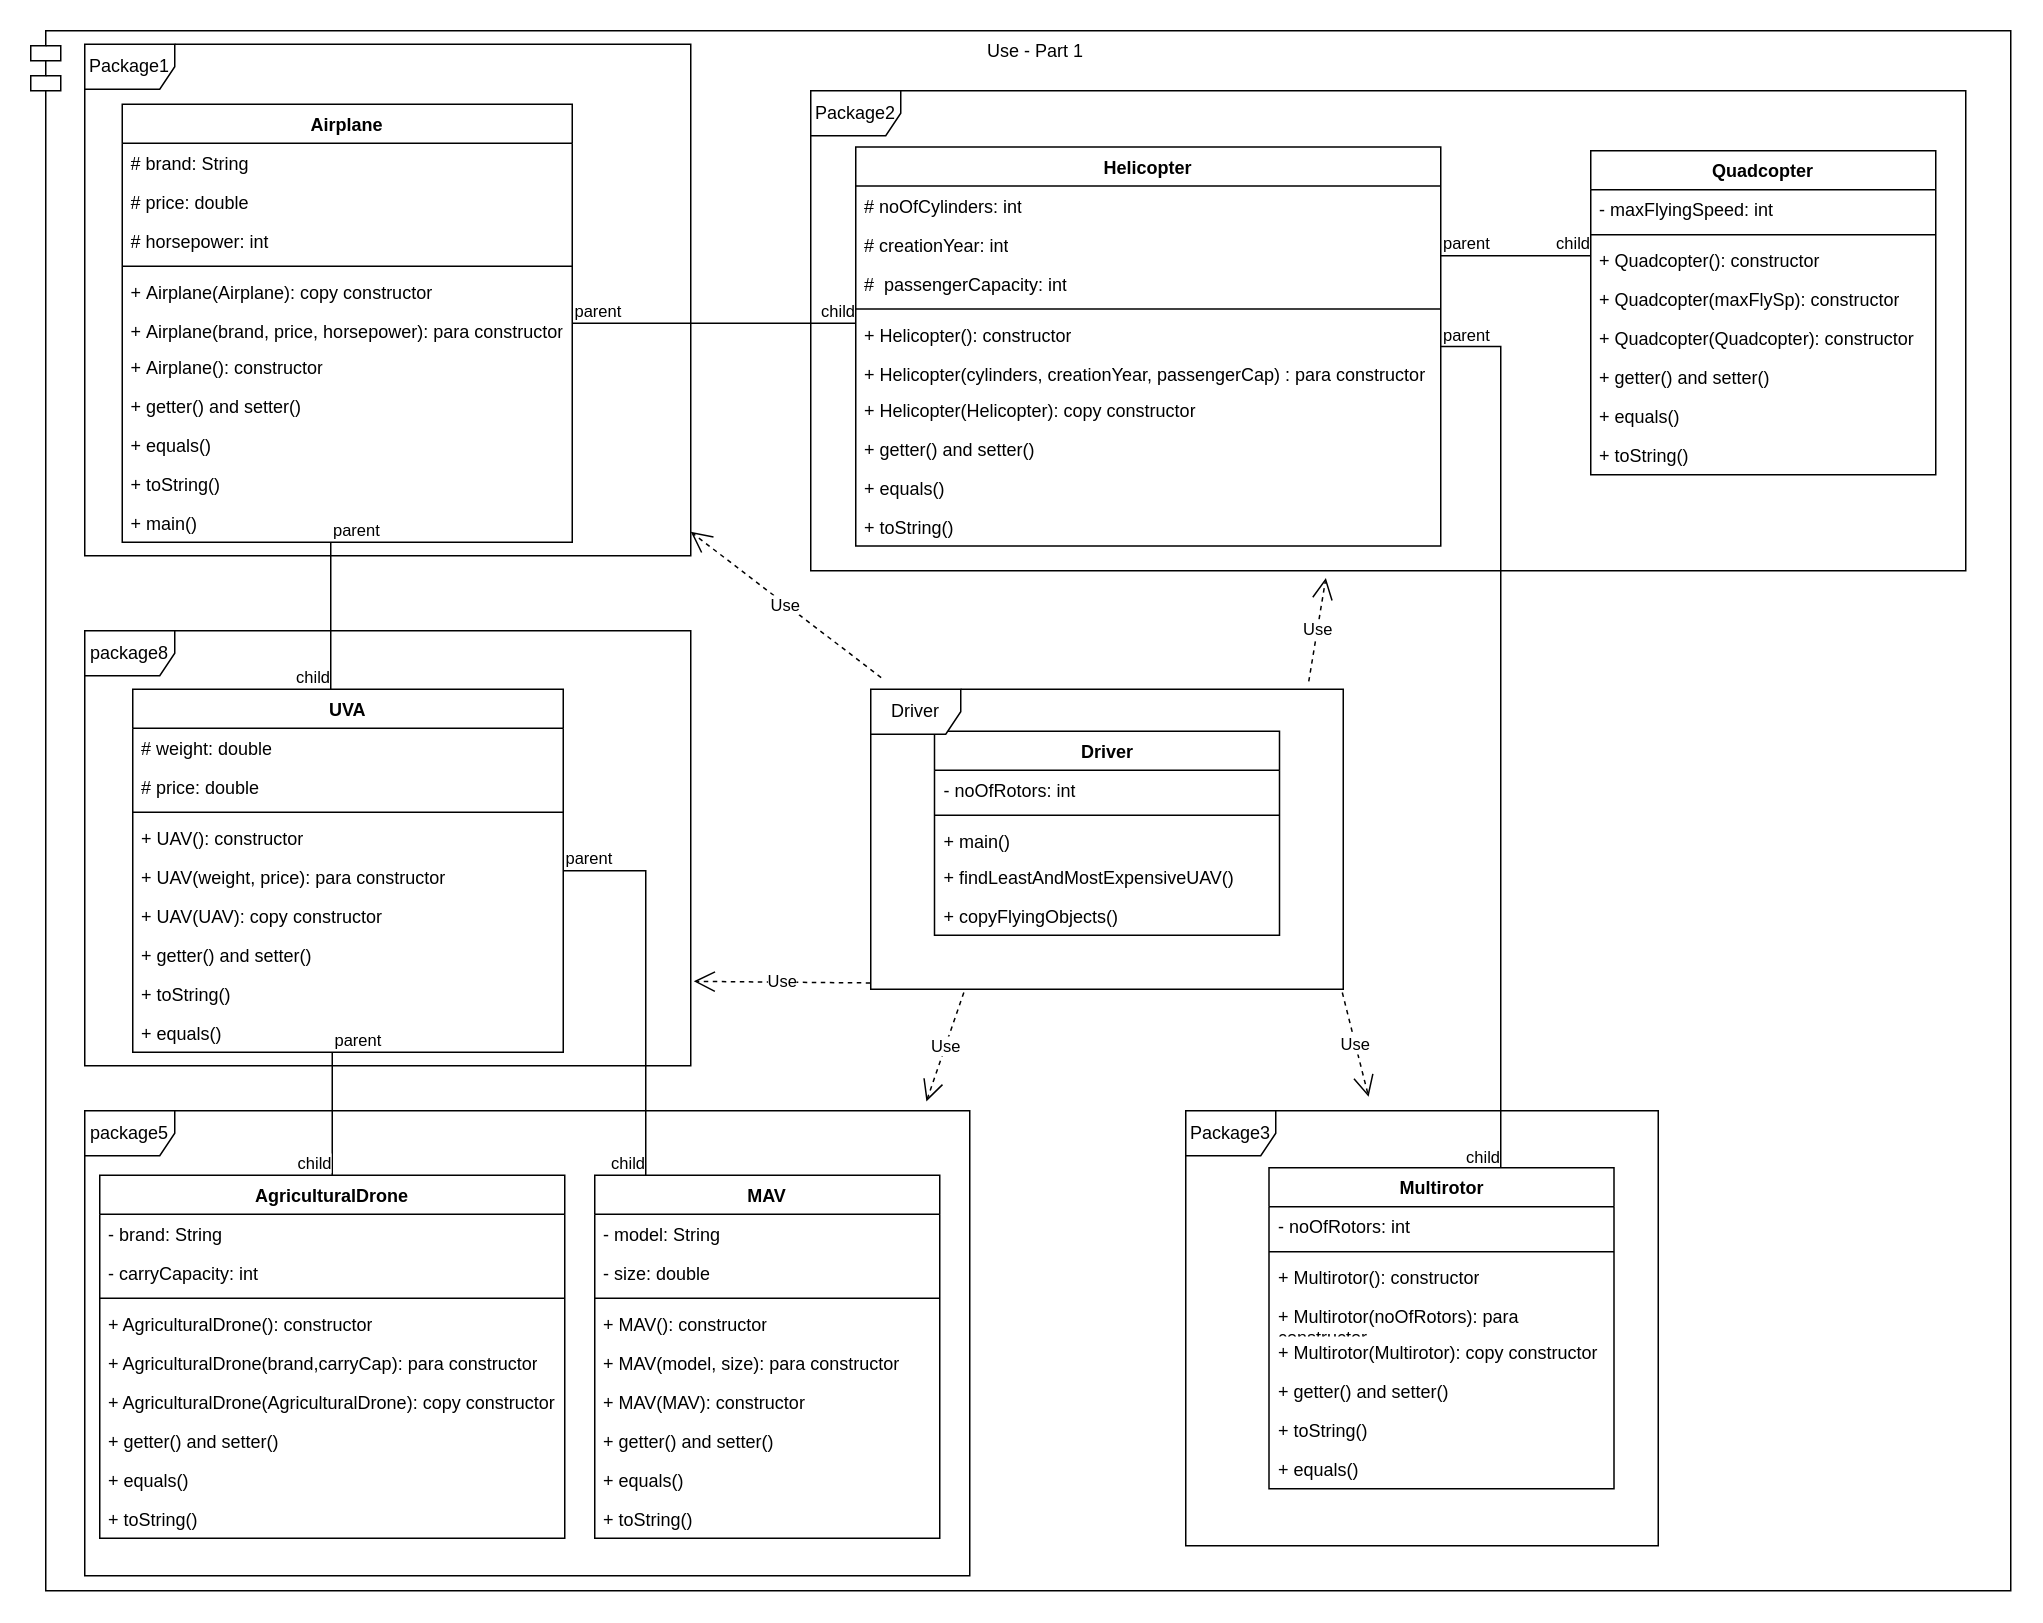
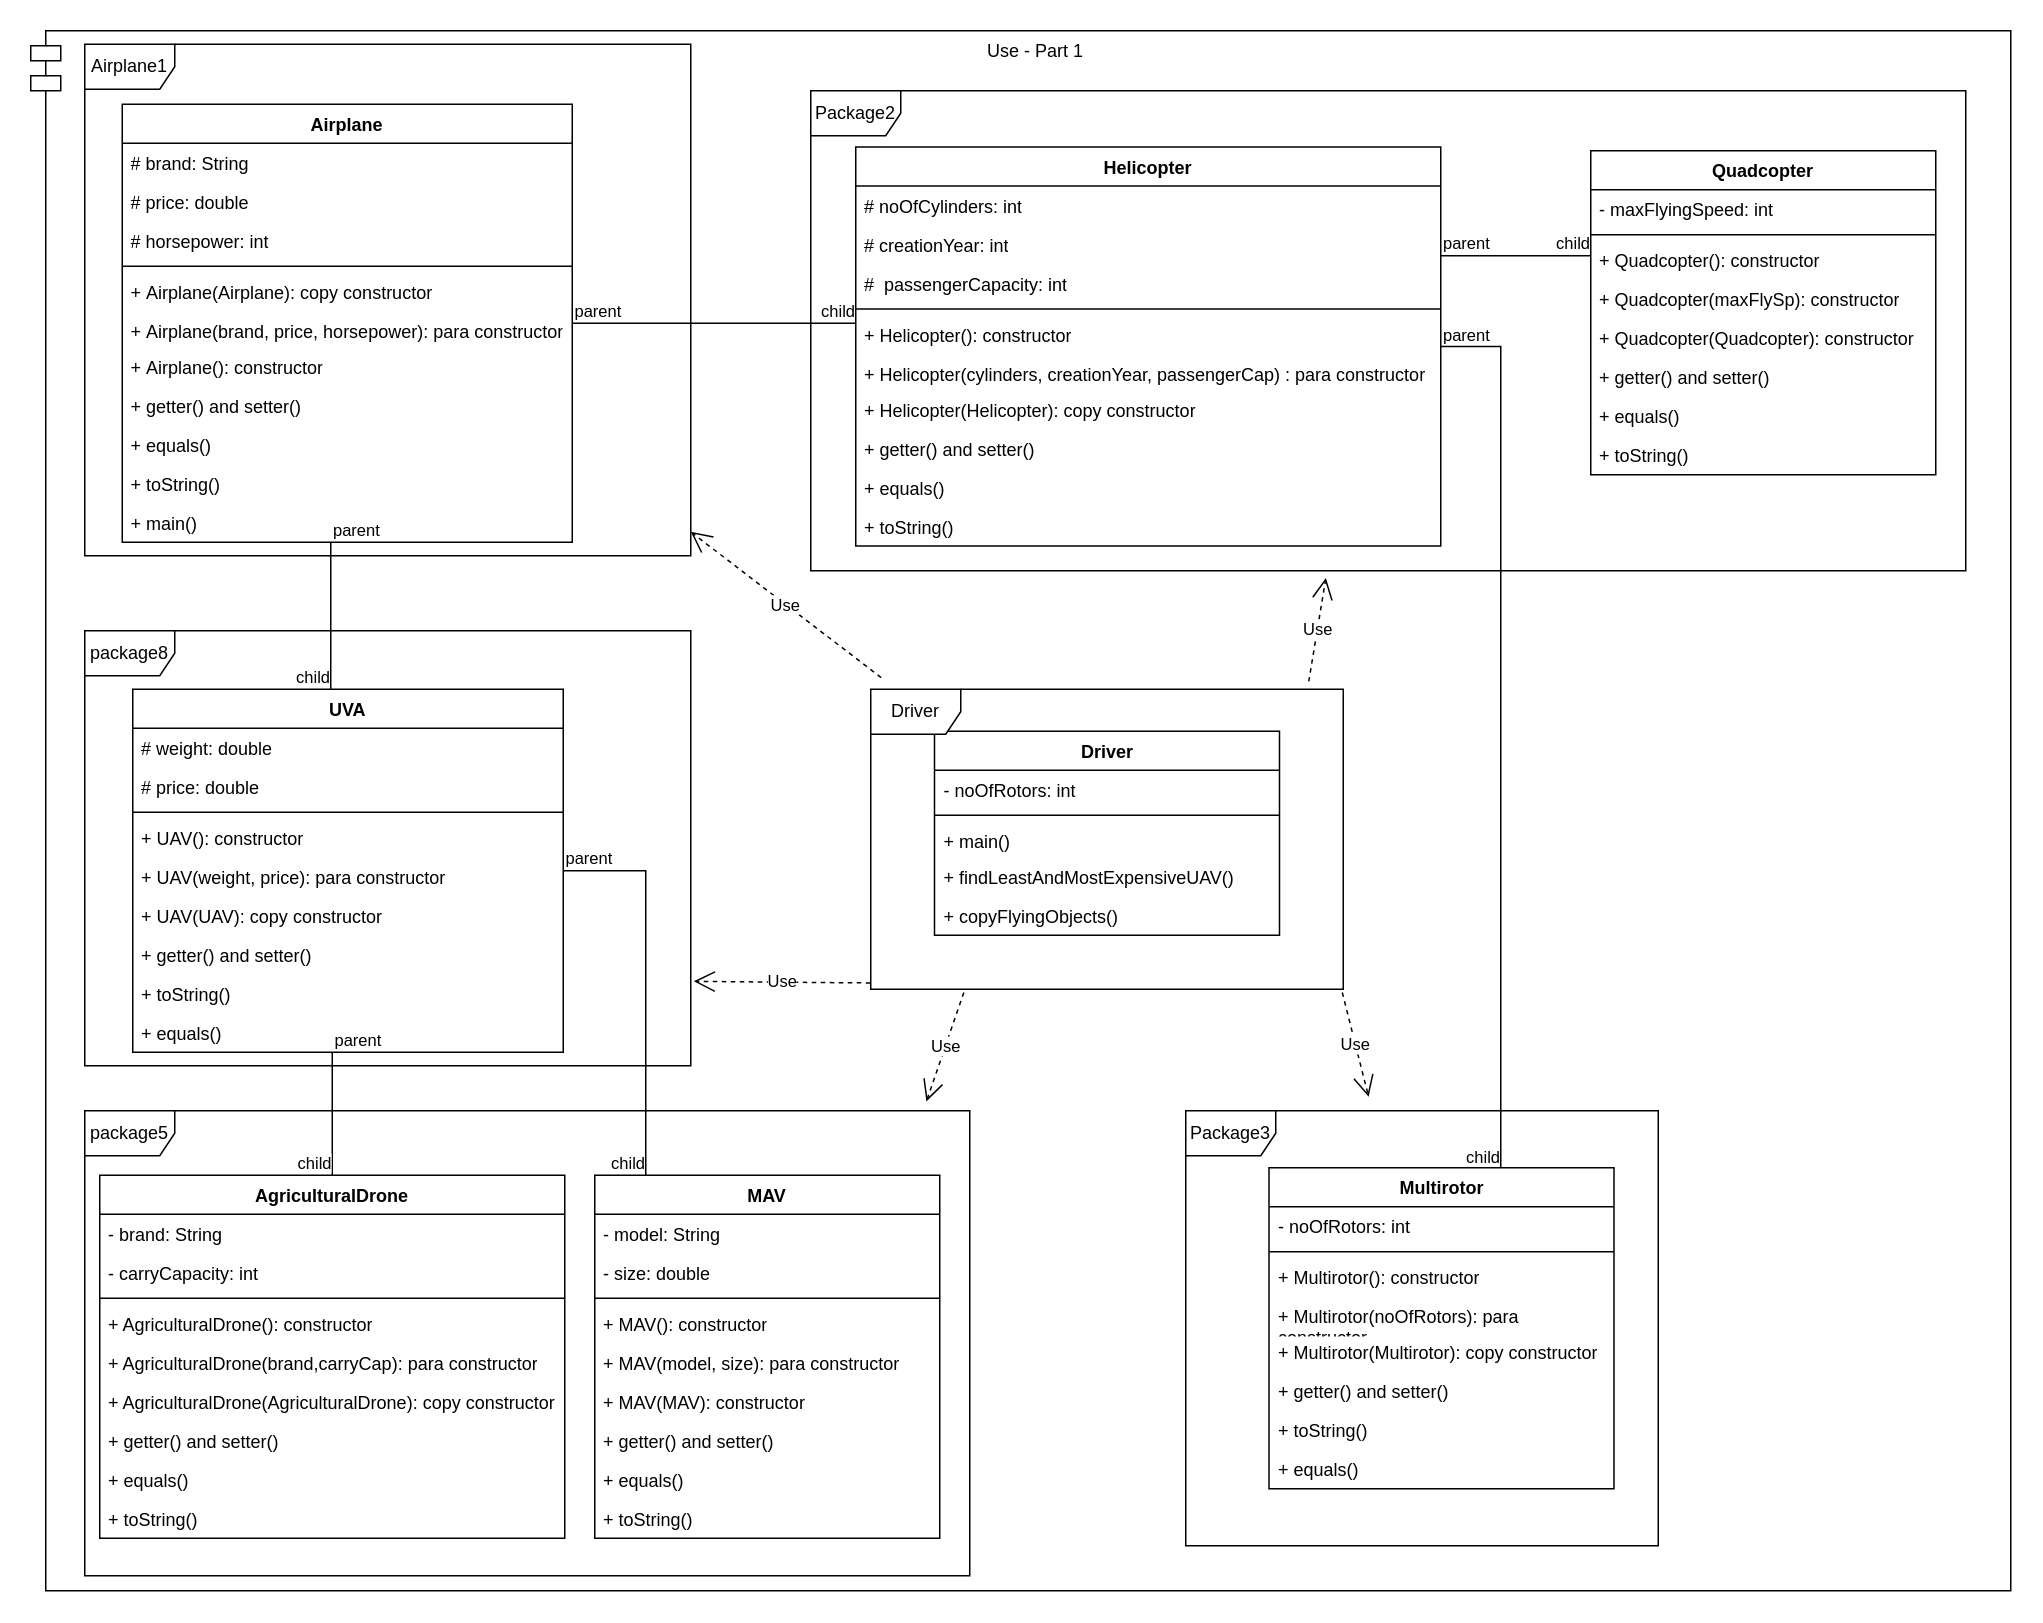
(130, 67) -> (130, 67)
